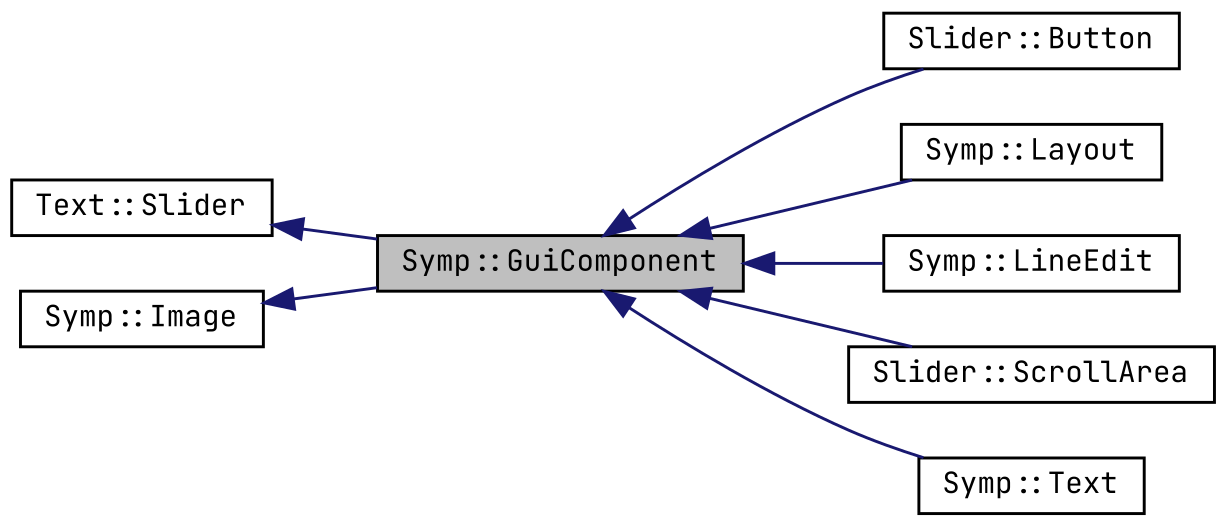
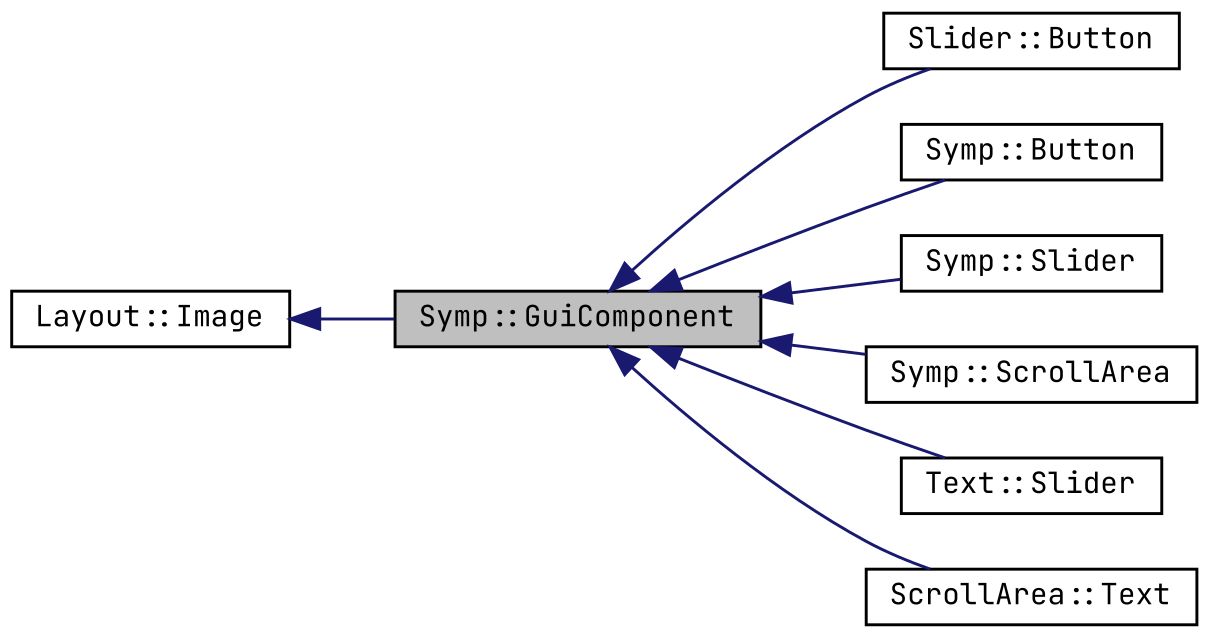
(1032, 152) -> (1032, 152)
(340, 234) -> (811, 410)
(1032, 263) -> (1032, 263)
(142, 319) -> (151, 319)
(1032, 375) -> (1032, 375)
(1032, 486) -> (1032, 597)
